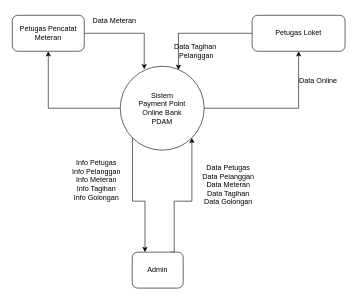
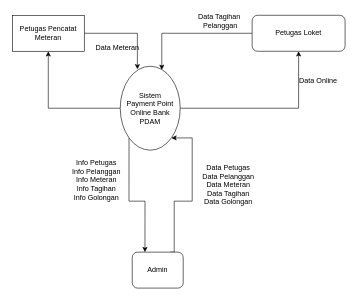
(114, 21) -> (117, 48)
(48, 33) -> (48, 33)
(195, 51) -> (219, 21)
(162, 108) -> (150, 108)
